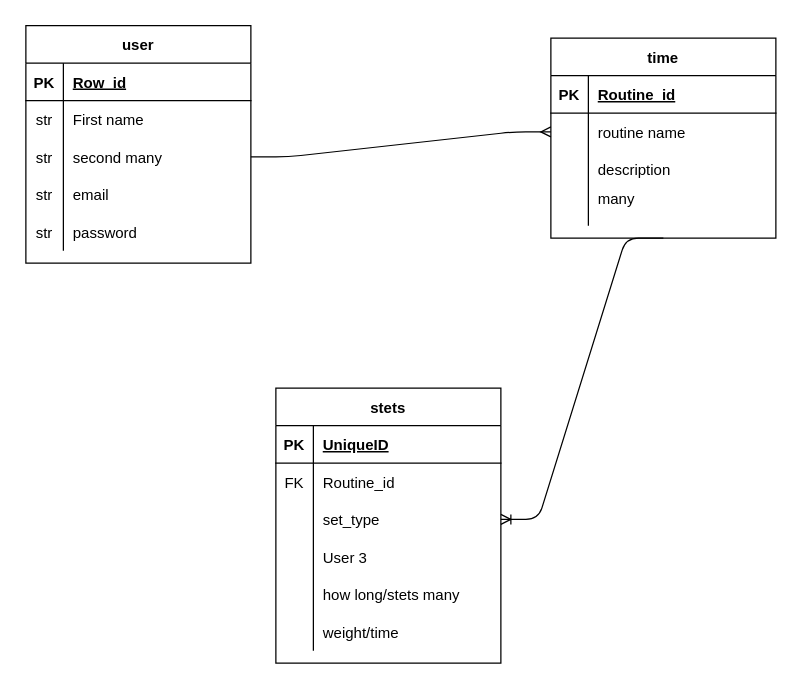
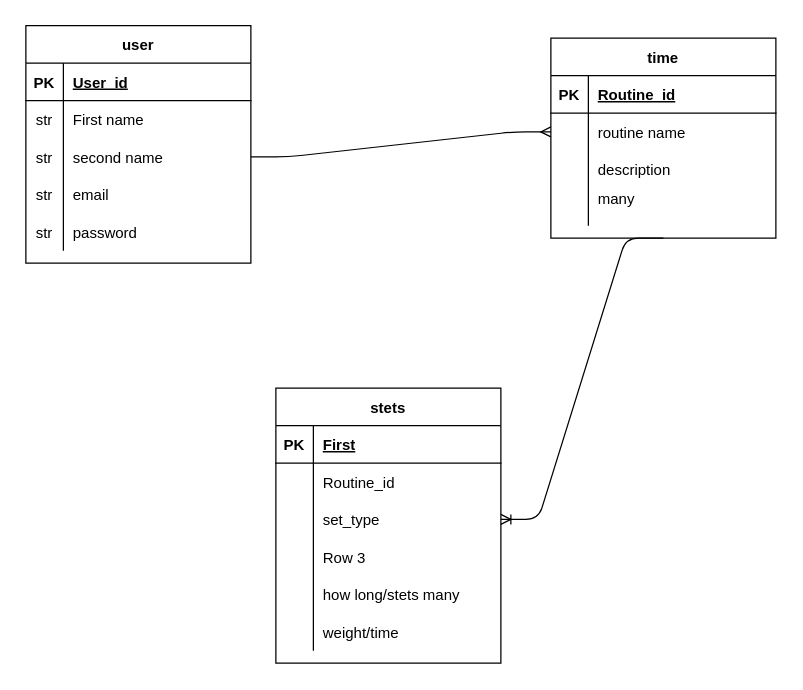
(96, 83) -> (100, 83)
(117, 158) -> (117, 158)
(354, 445) -> (342, 445)
(294, 482) -> none
(346, 558) -> (342, 558)
